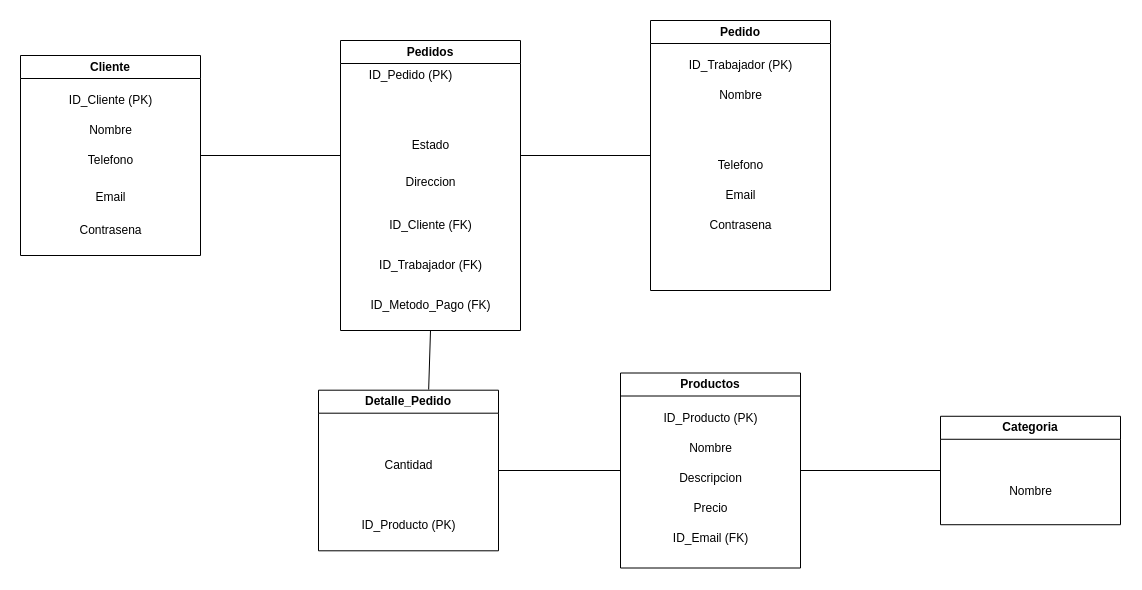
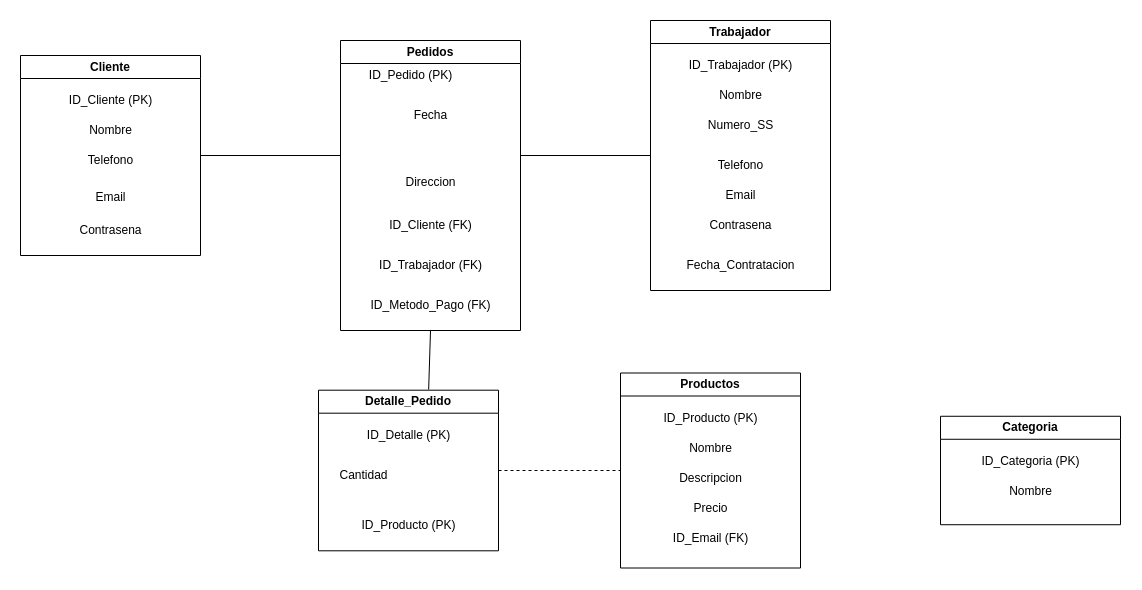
(741, 33) -> (741, 33)
none -> (431, 116)
none -> (741, 126)
(431, 146) -> none
none -> (741, 266)
none -> (409, 435)
none -> (1031, 461)
(409, 465) -> (364, 475)
(559, 471) -> (559, 471)
(870, 471) -> none
